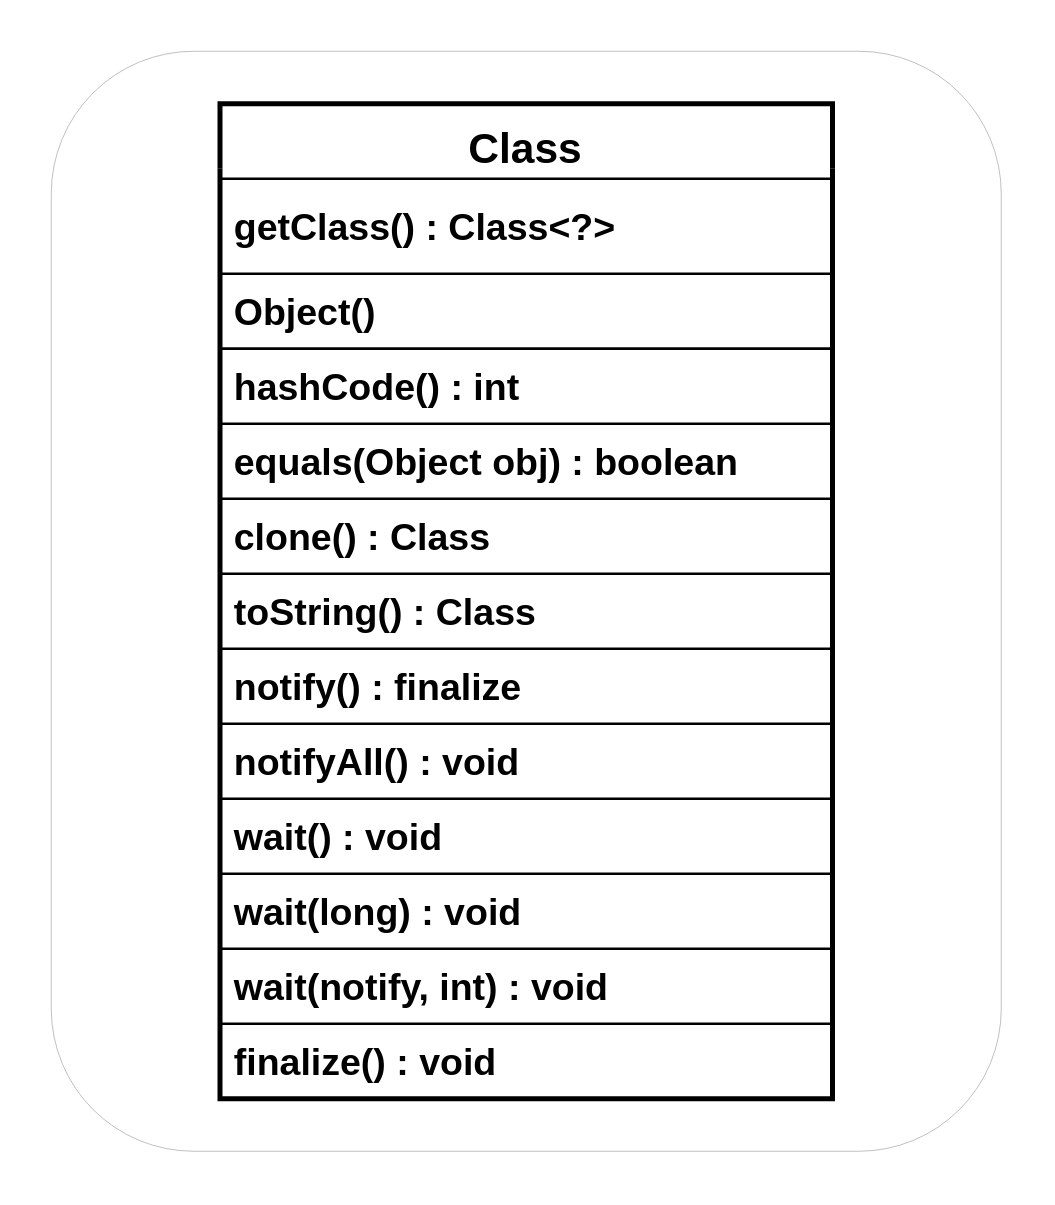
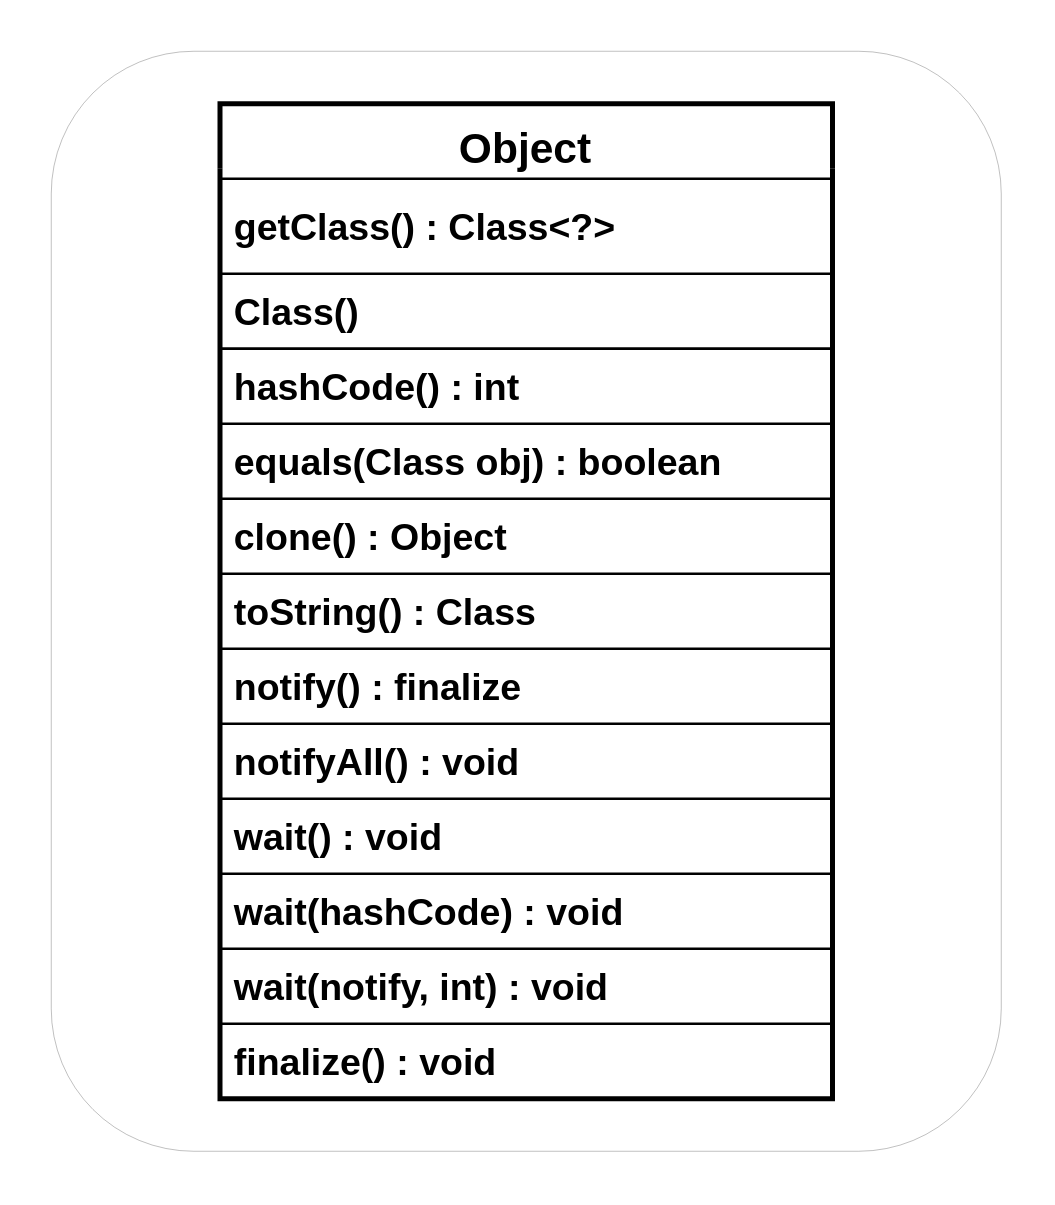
(525, 148) -> (525, 148)
(318, 313) -> (302, 313)
(499, 463) -> (483, 463)
(367, 538) -> (382, 538)
(383, 913) -> (430, 913)
